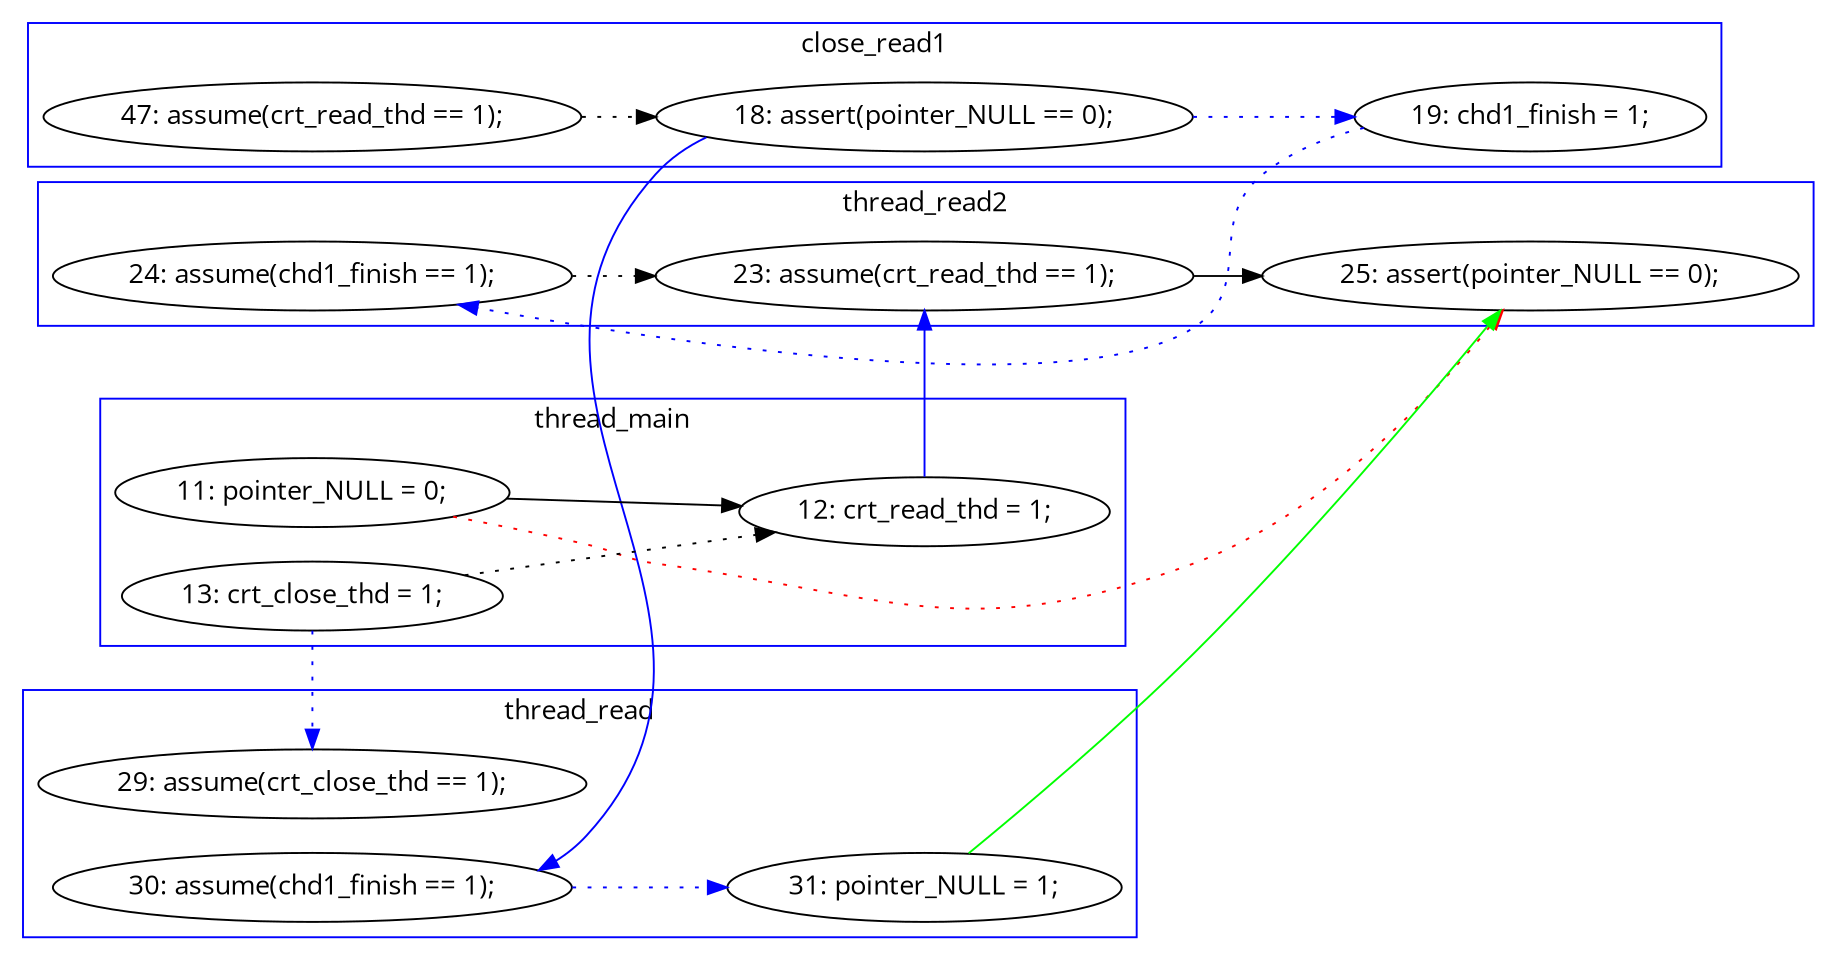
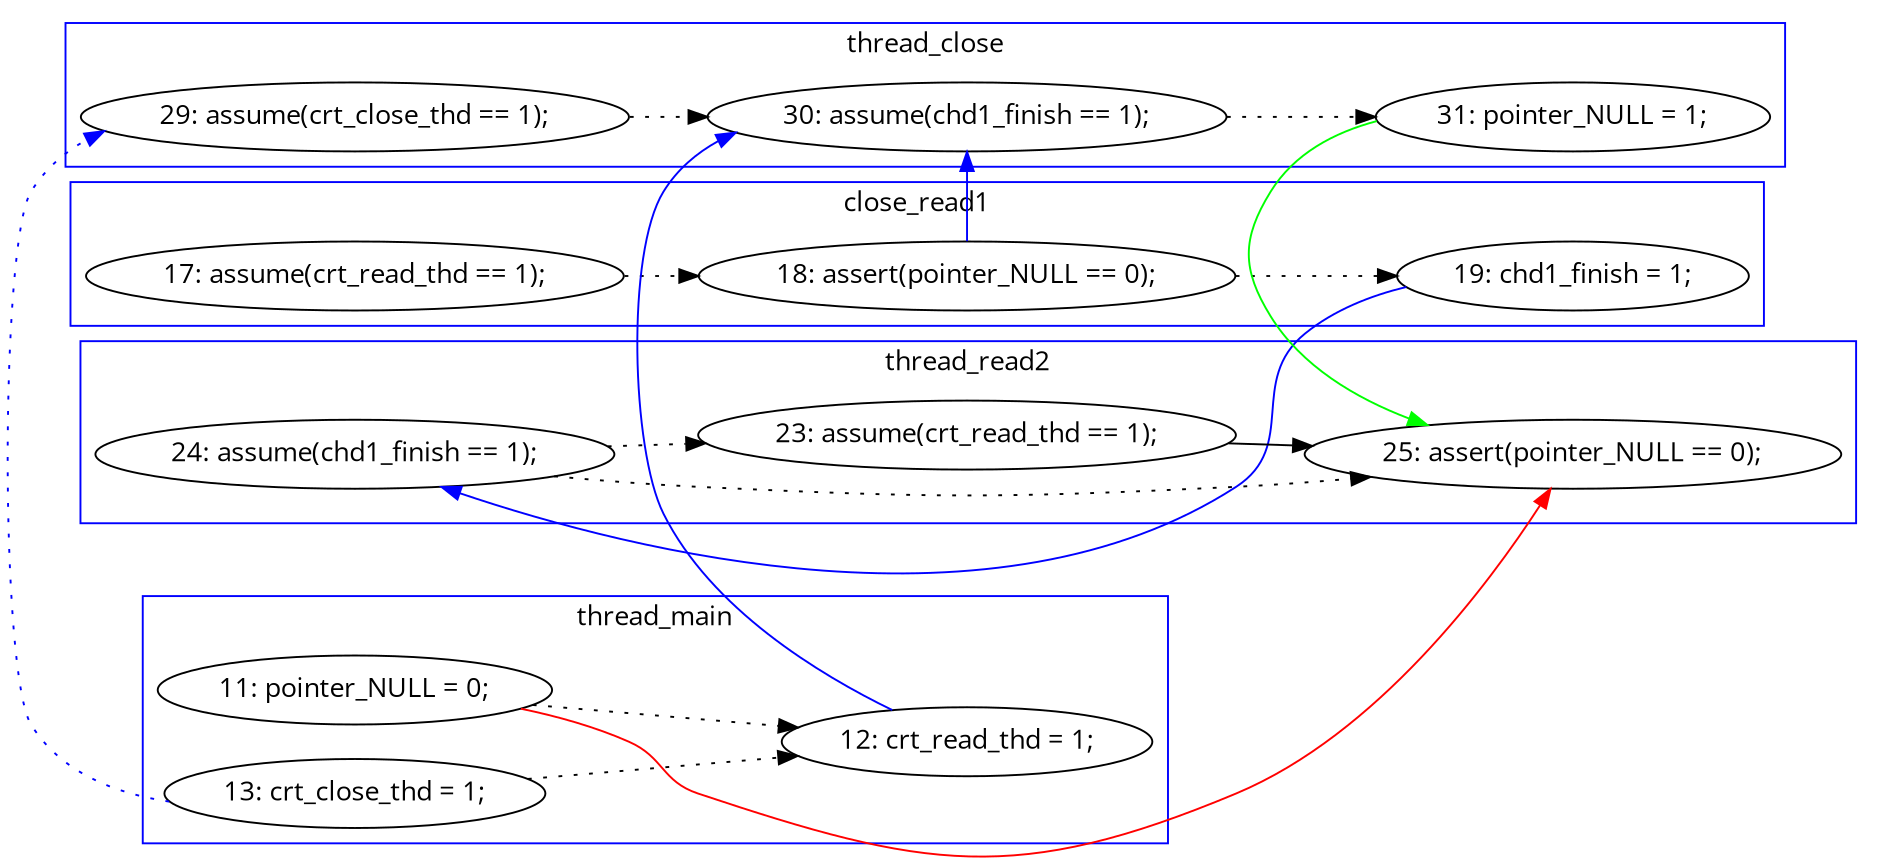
(312, 117) -> (355, 276)
none -> (659, 117)
(1264, 117) -> (1307, 276)
(980, 364) -> (994, 566)
(925, 411) -> (649, 467)
none -> (953, 495)
(604, 502) -> (656, 715)
(1014, 606) -> (1136, 830)
(580, 712) -> (925, 45)
(640, 887) -> (1291, 117)
